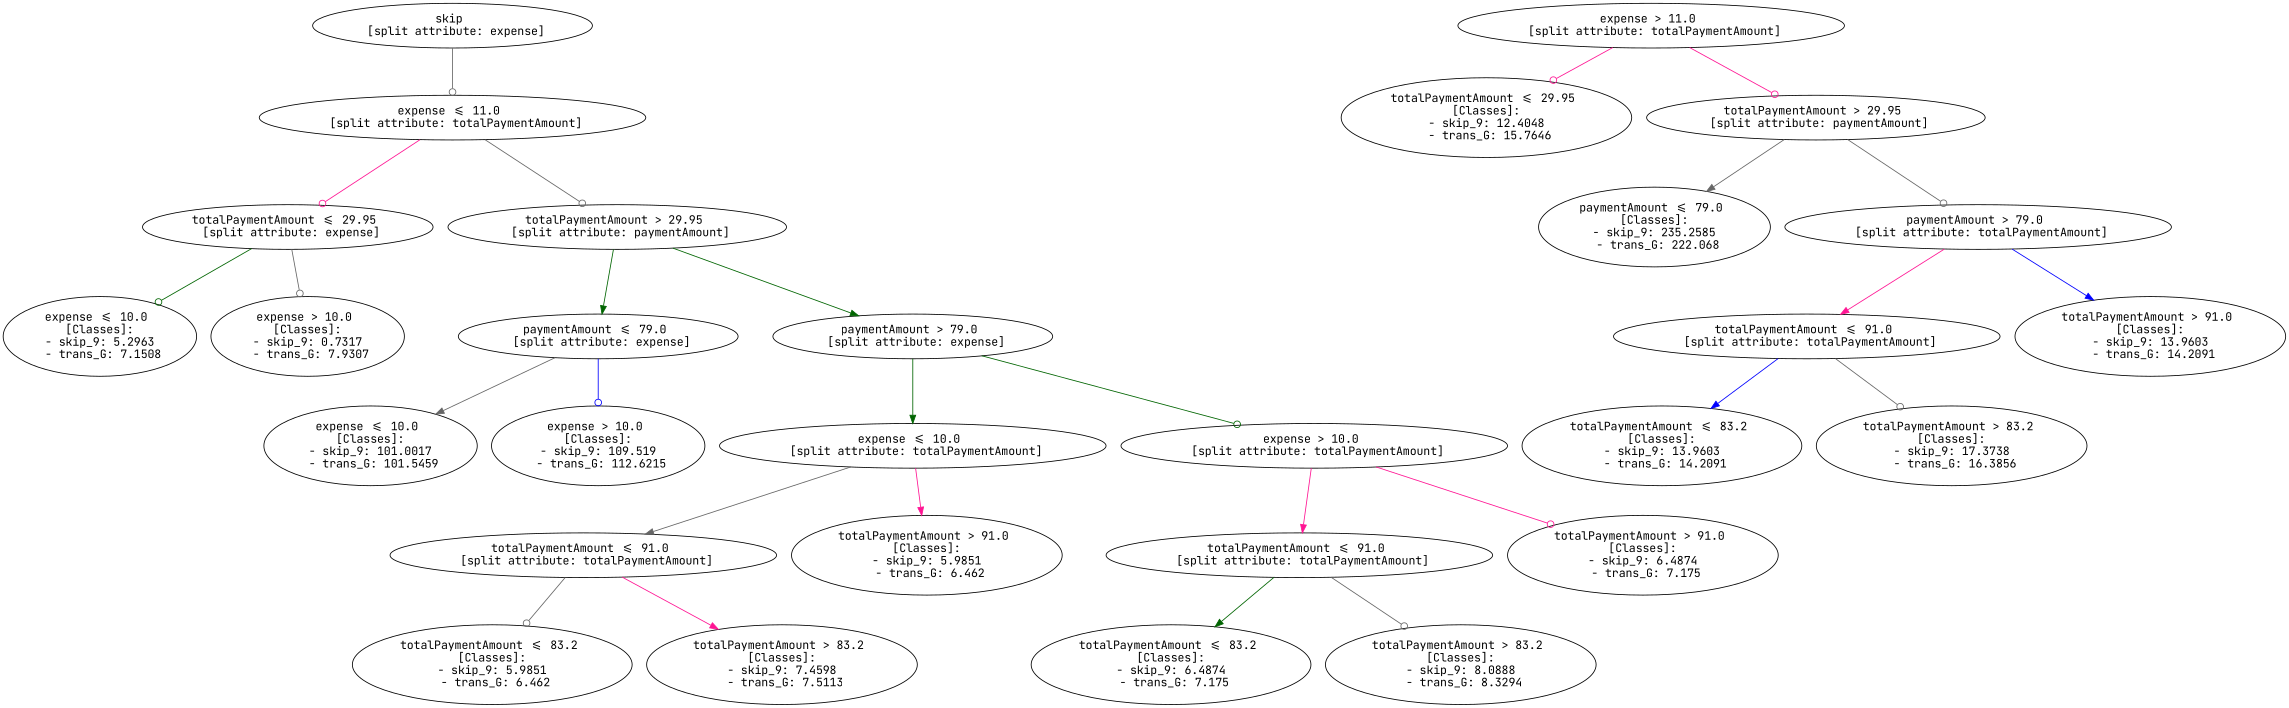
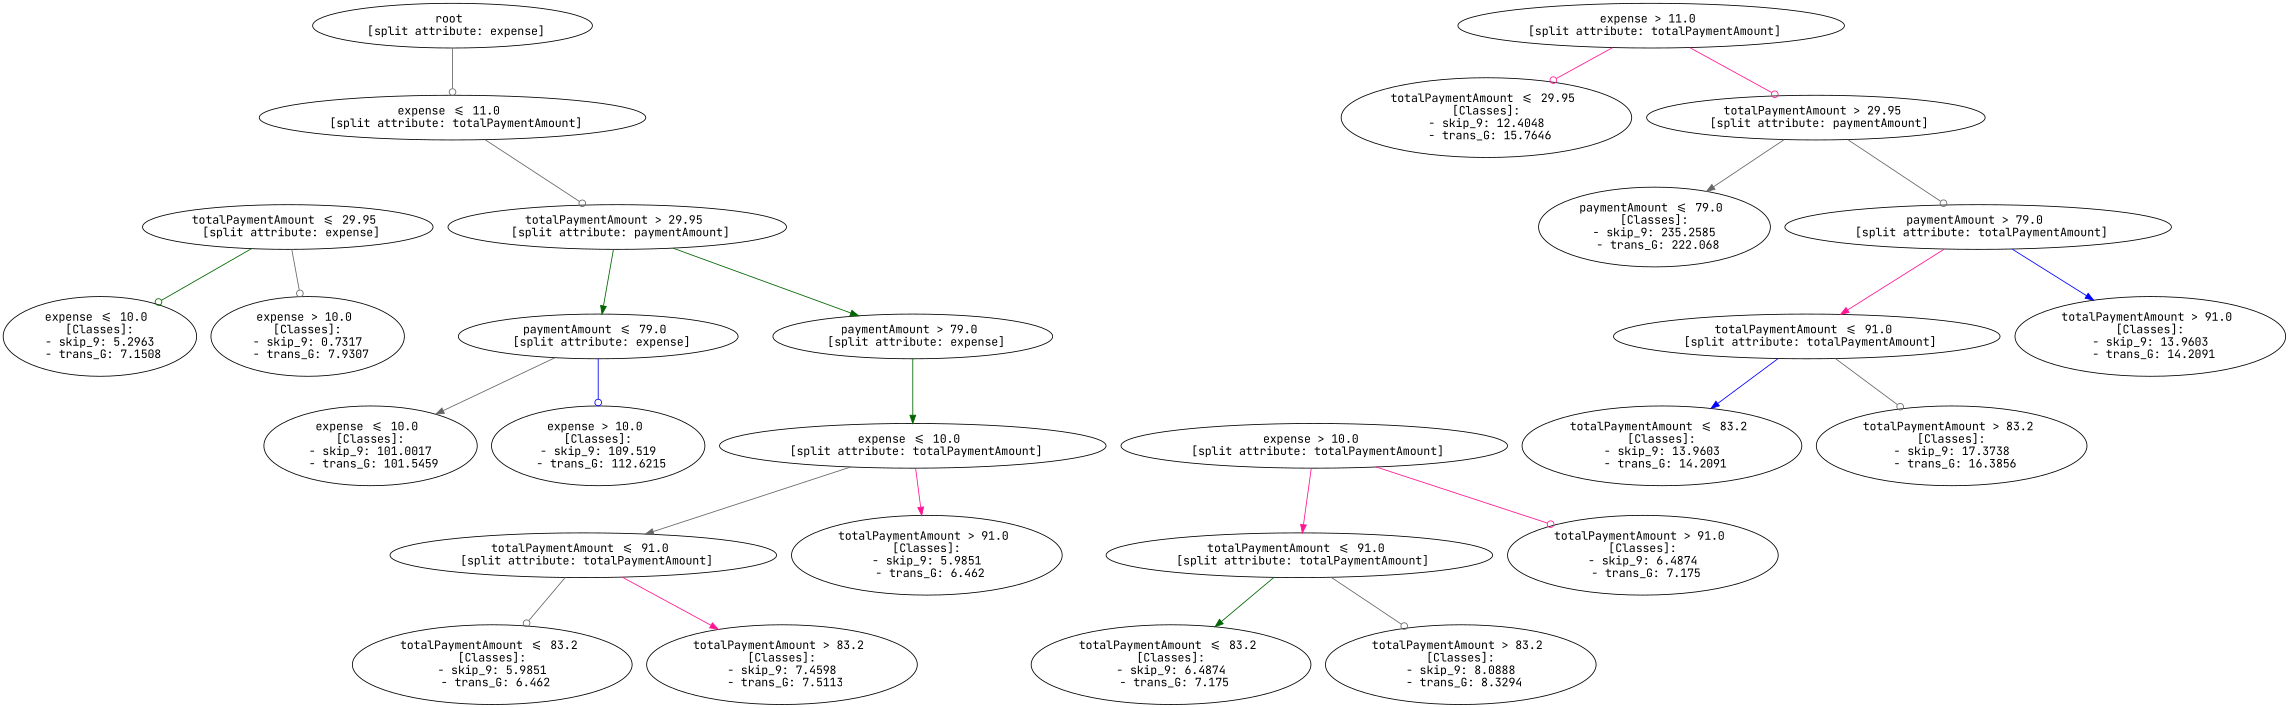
(453, 26) -> (453, 26)
(373, 171) -> none
(1108, 390) -> none
